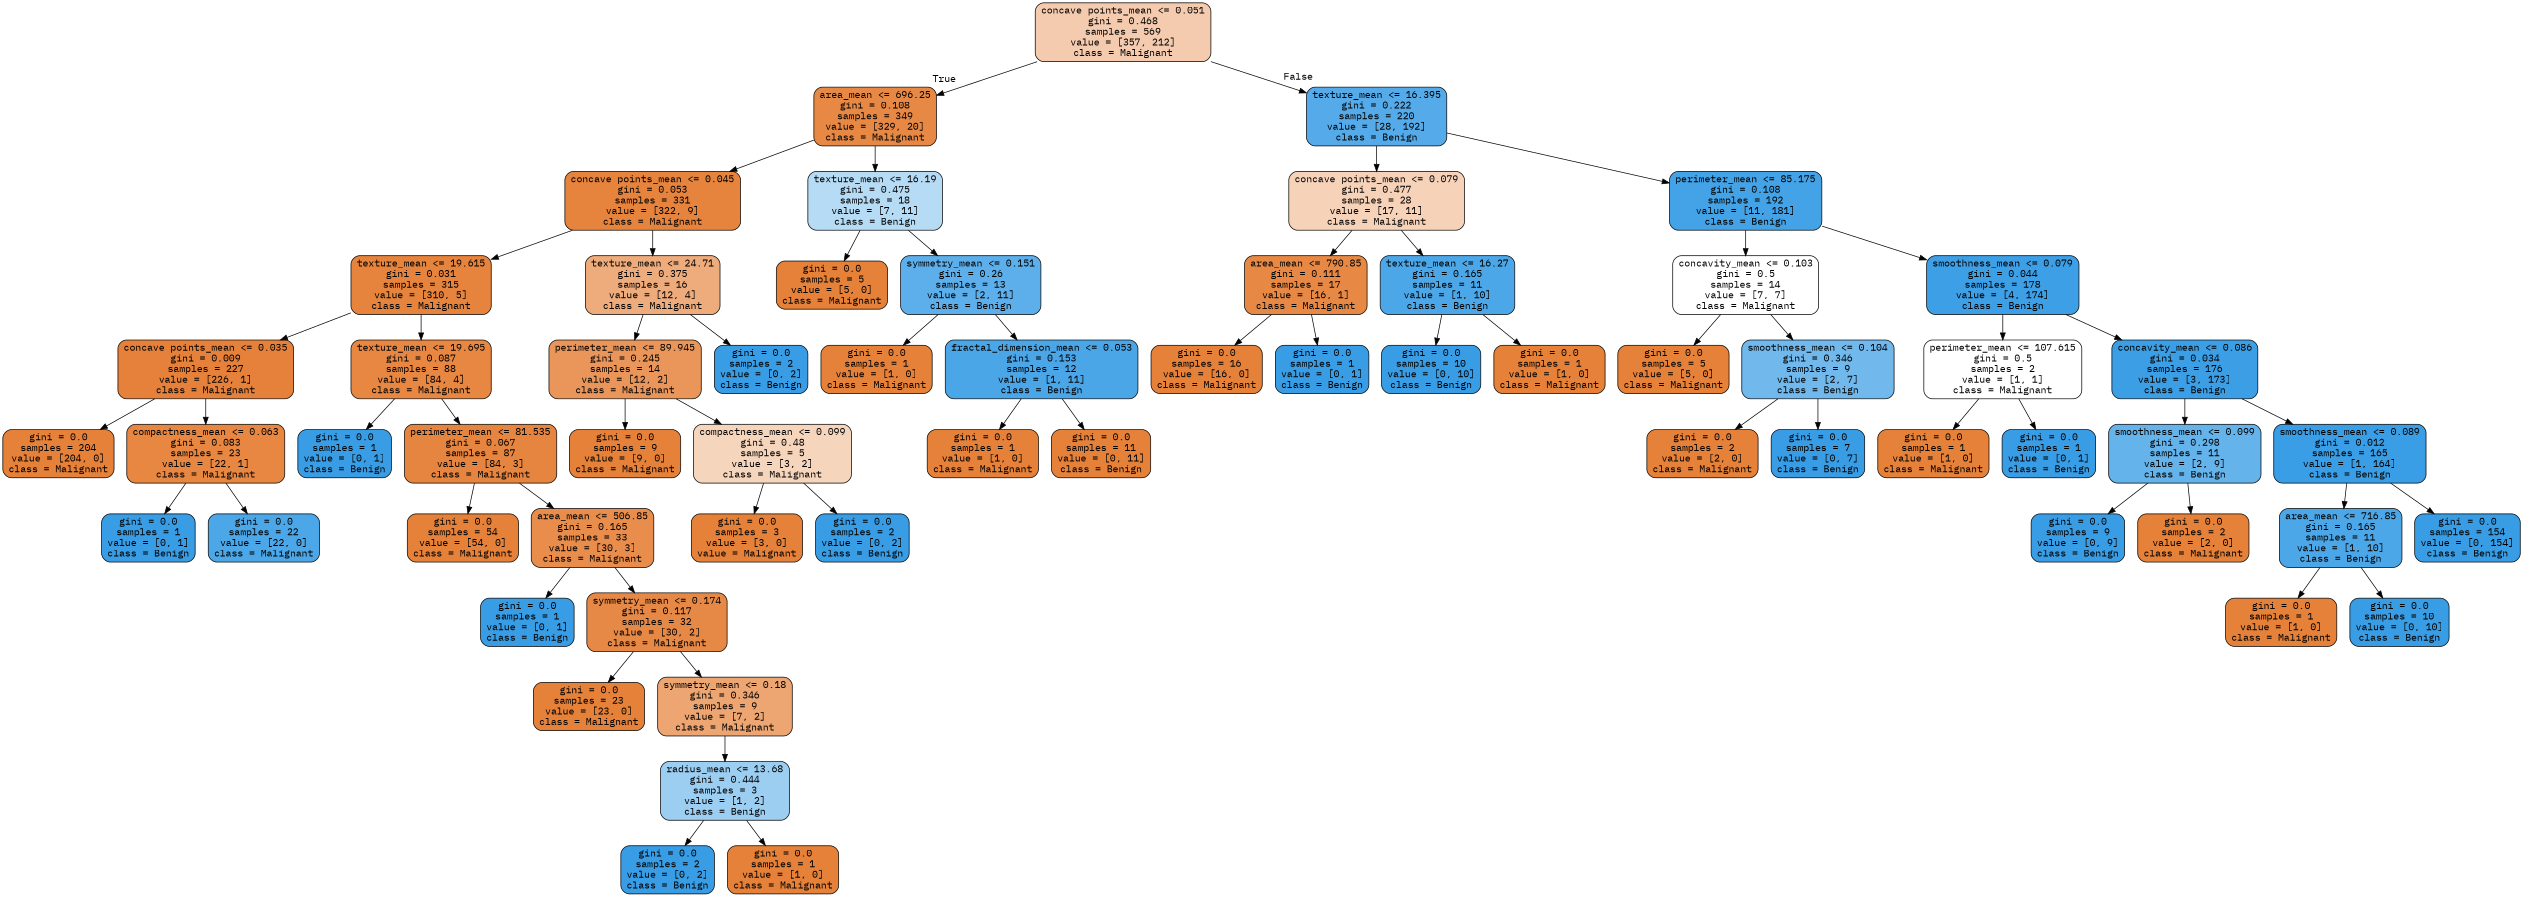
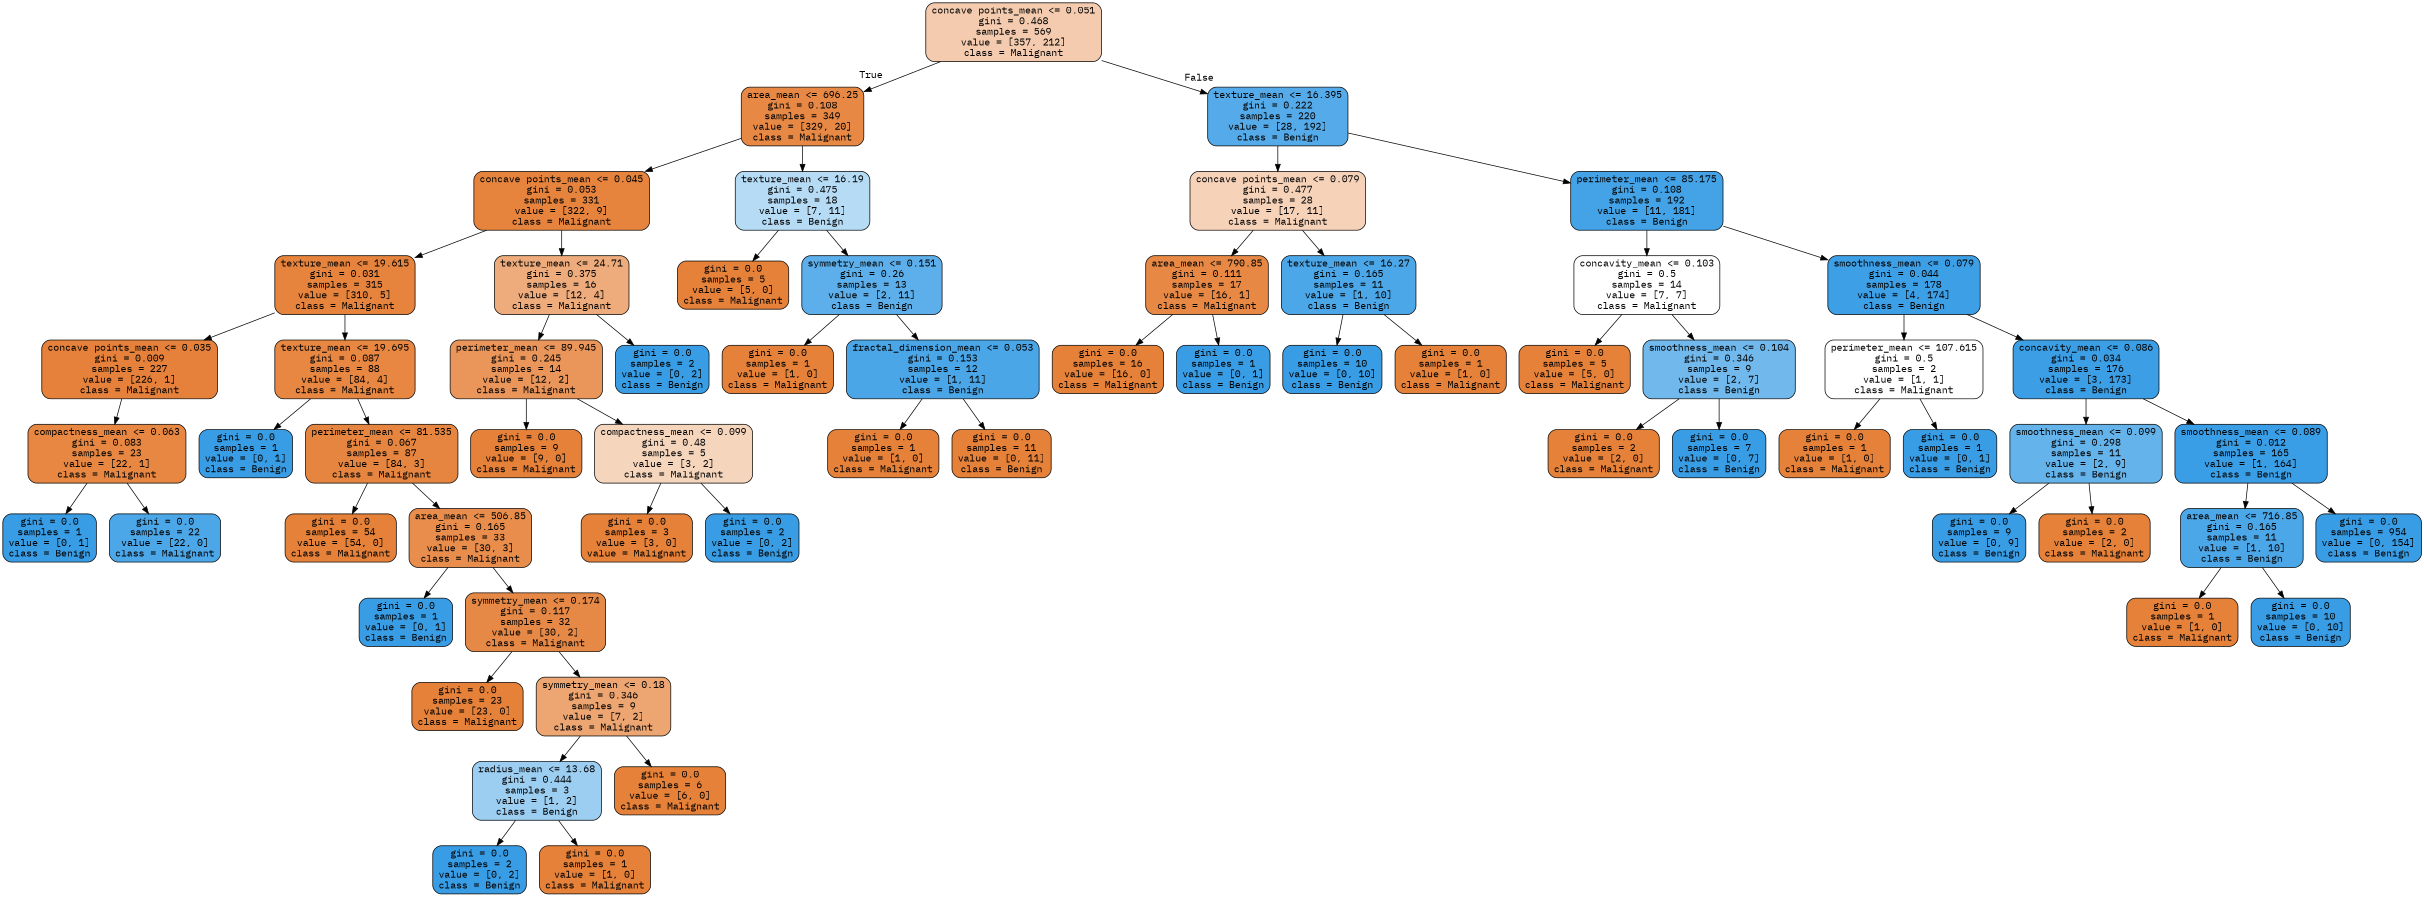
(58, 454) -> none
(2467, 538) -> (2369, 538)
none -> (670, 791)
